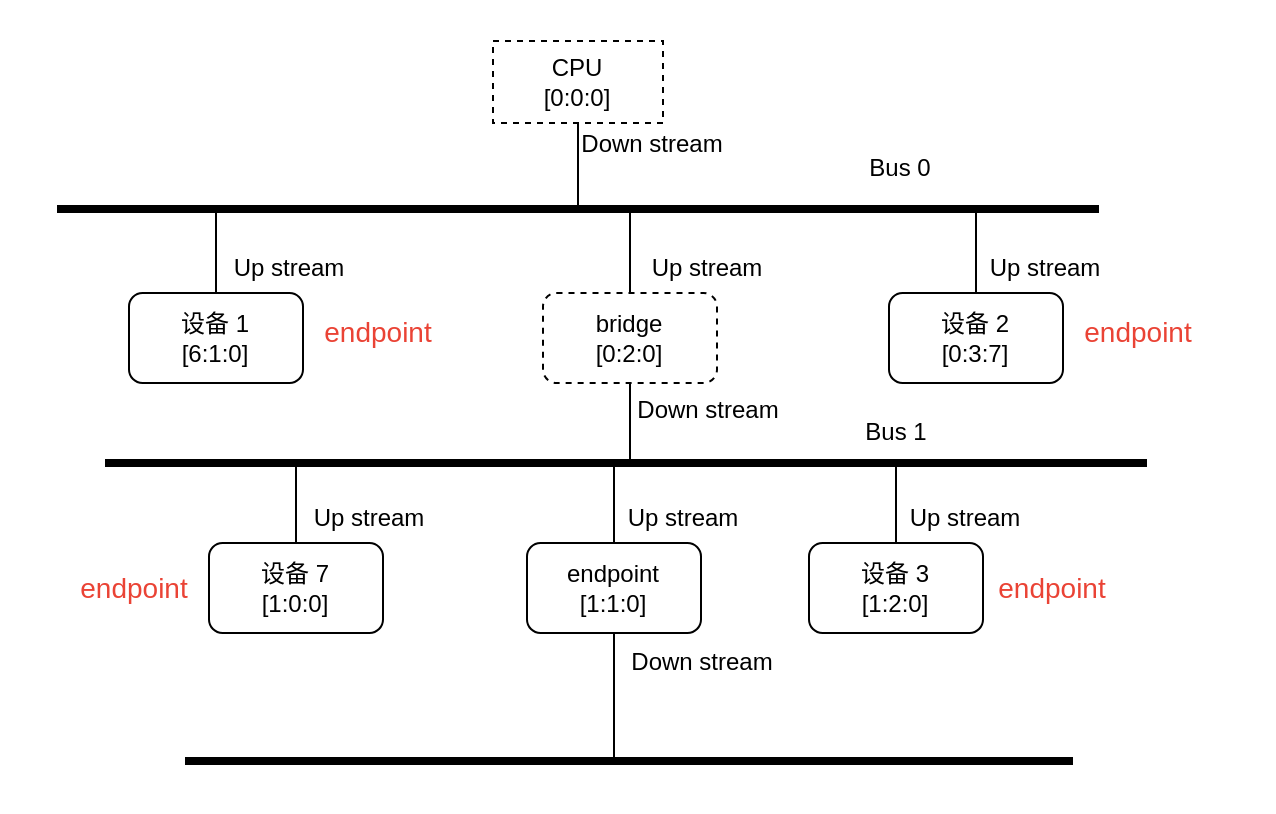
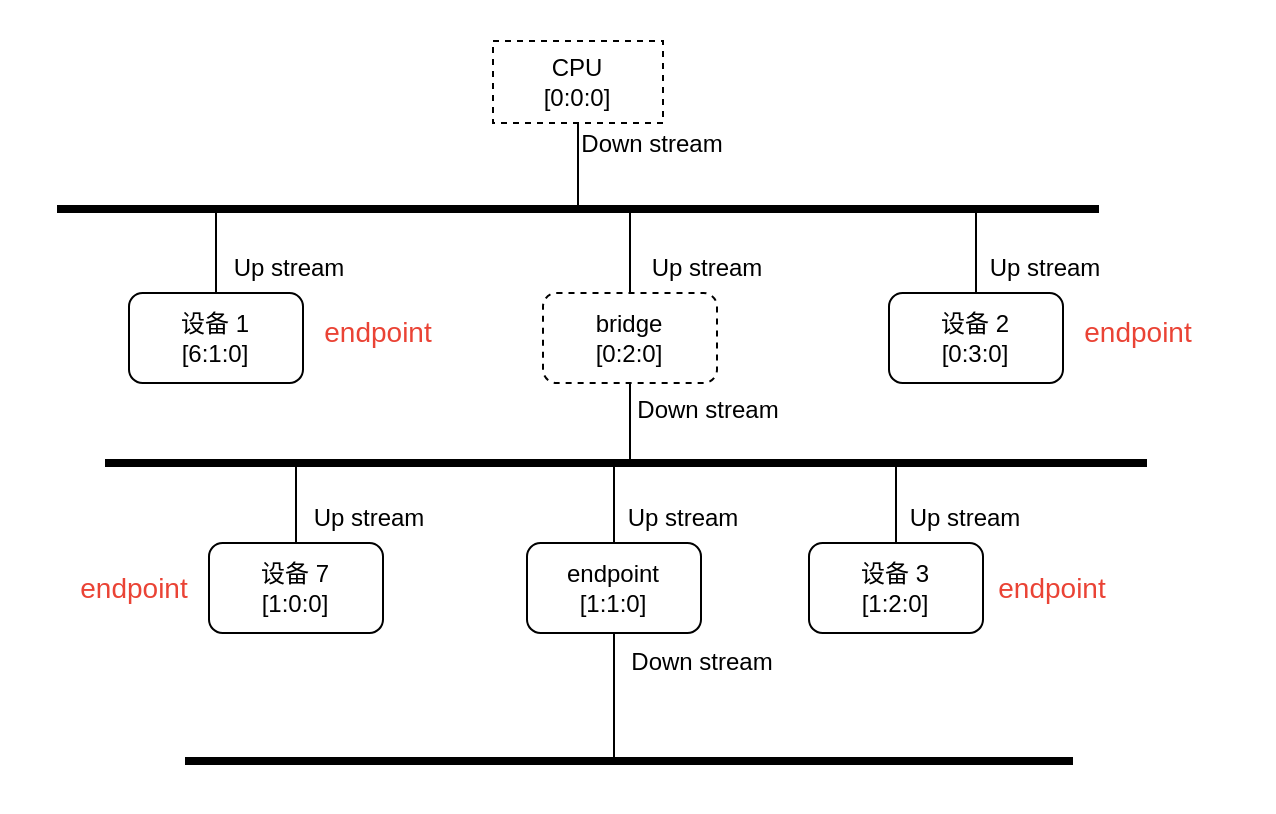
(901, 169) -> none
(976, 339) -> (976, 339)
(896, 433) -> none
